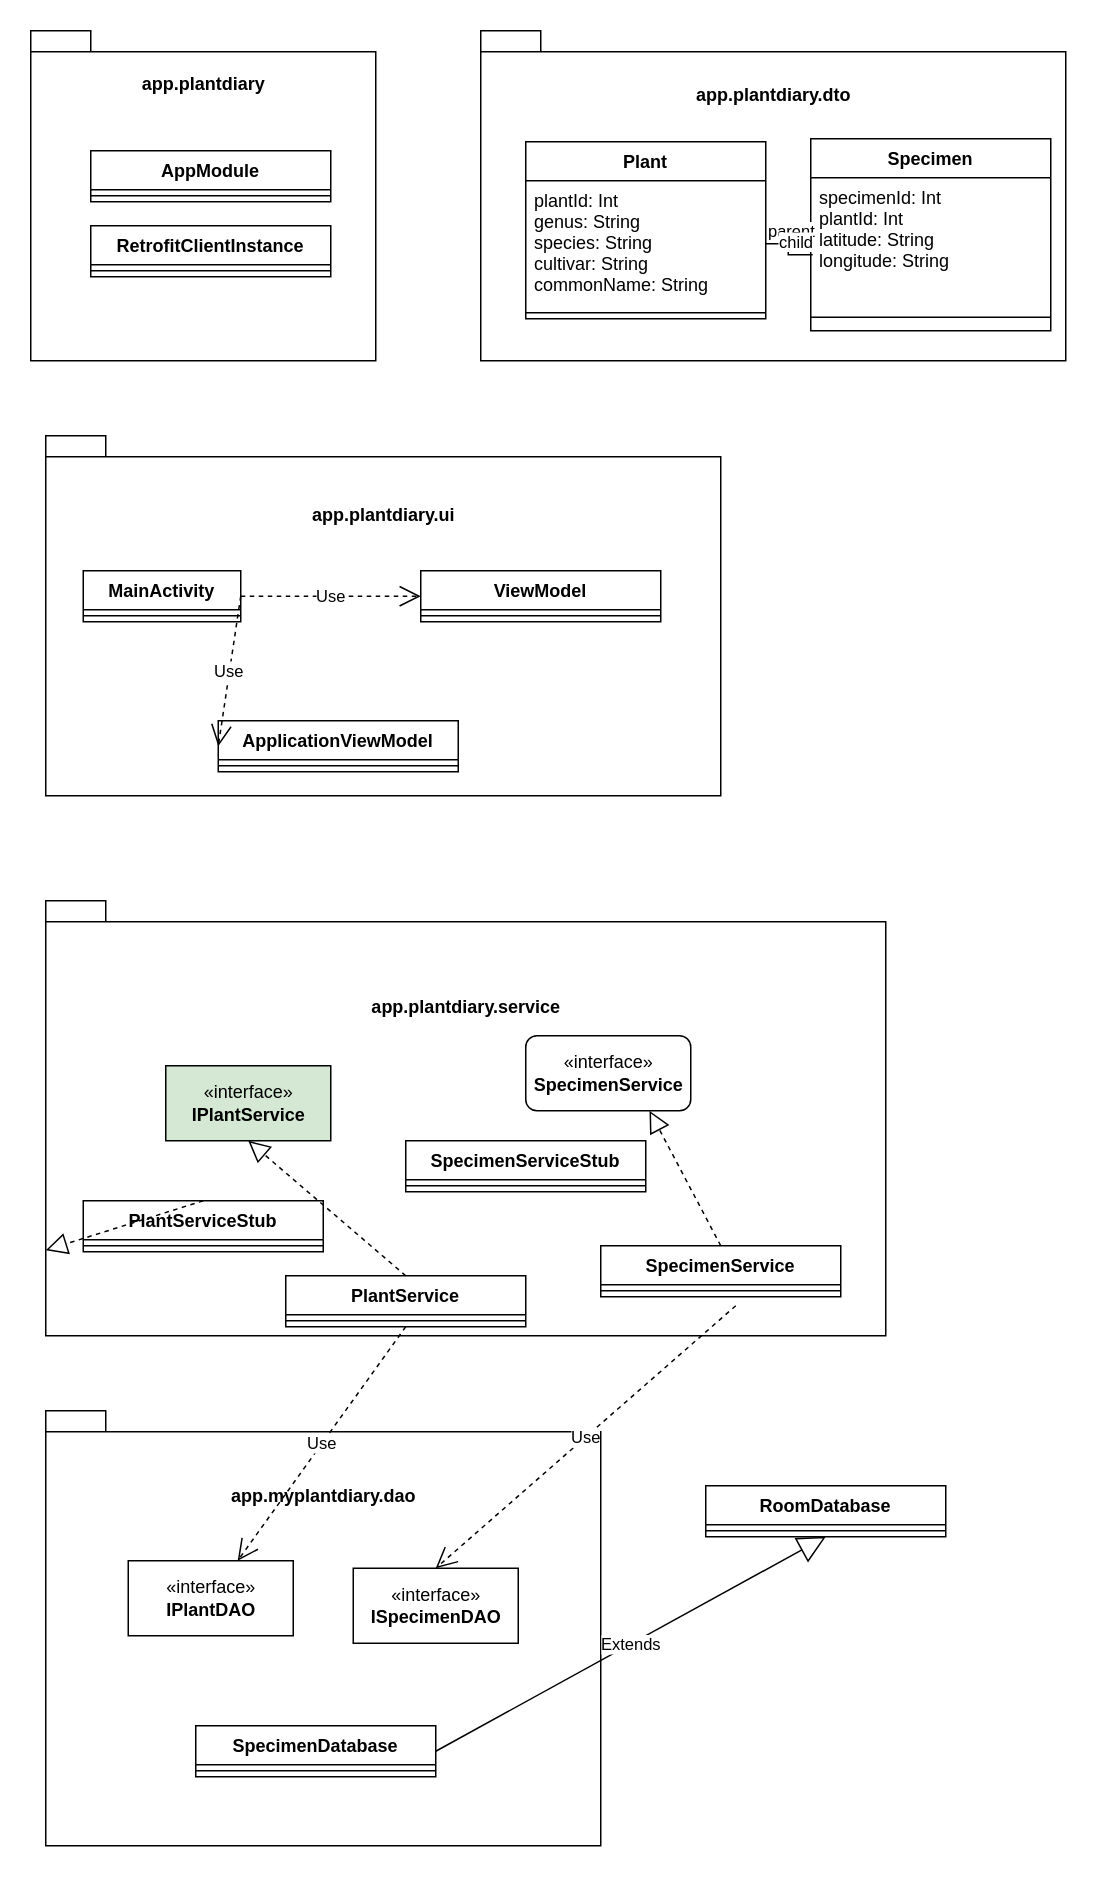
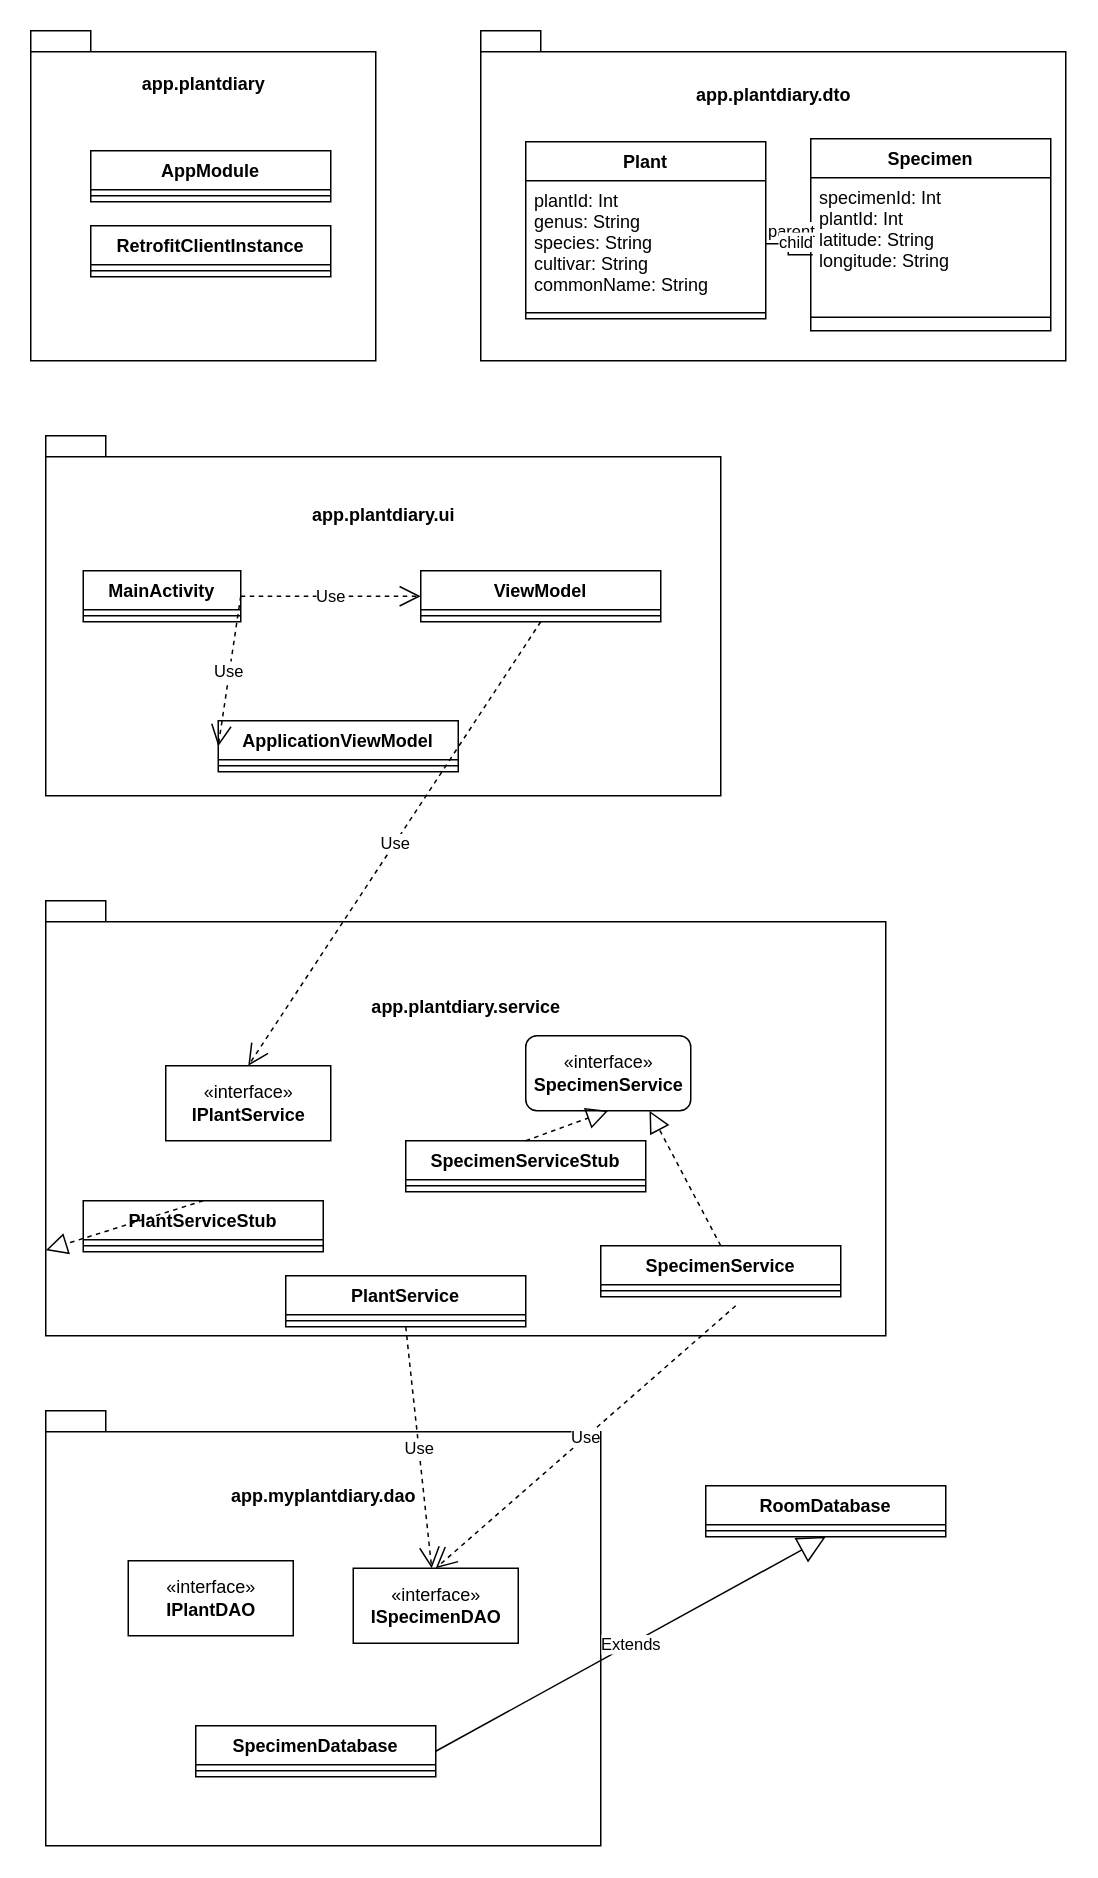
none -> (348, 915)
(248, 1103) -> (248, 1103)
none -> (556, 1130)
(335, 1215) -> none
(283, 1498) -> (419, 1446)
